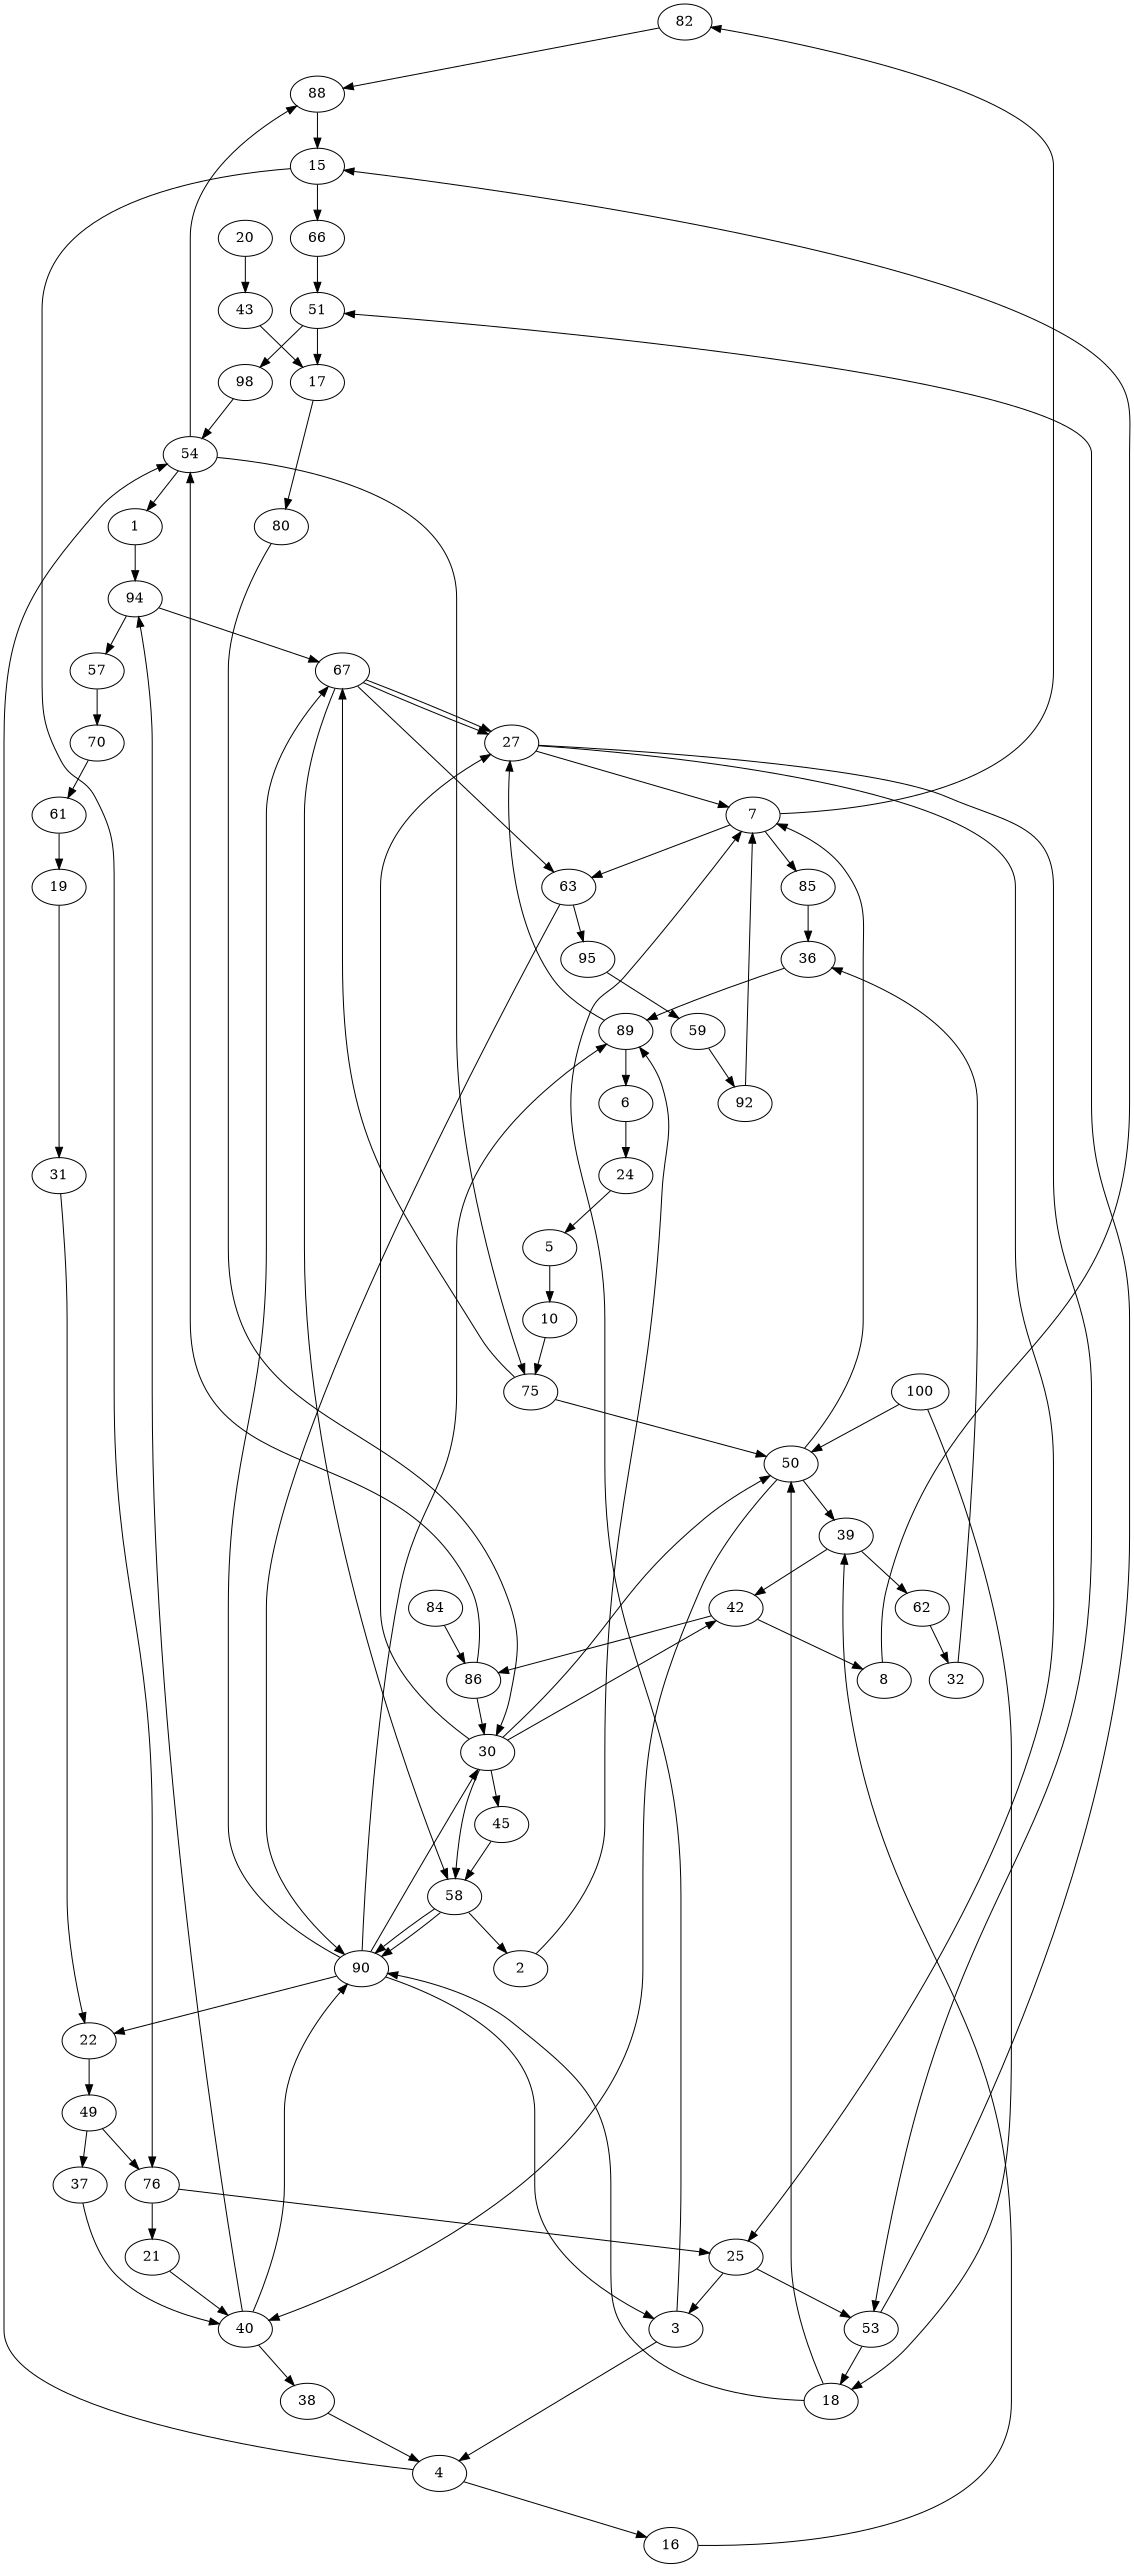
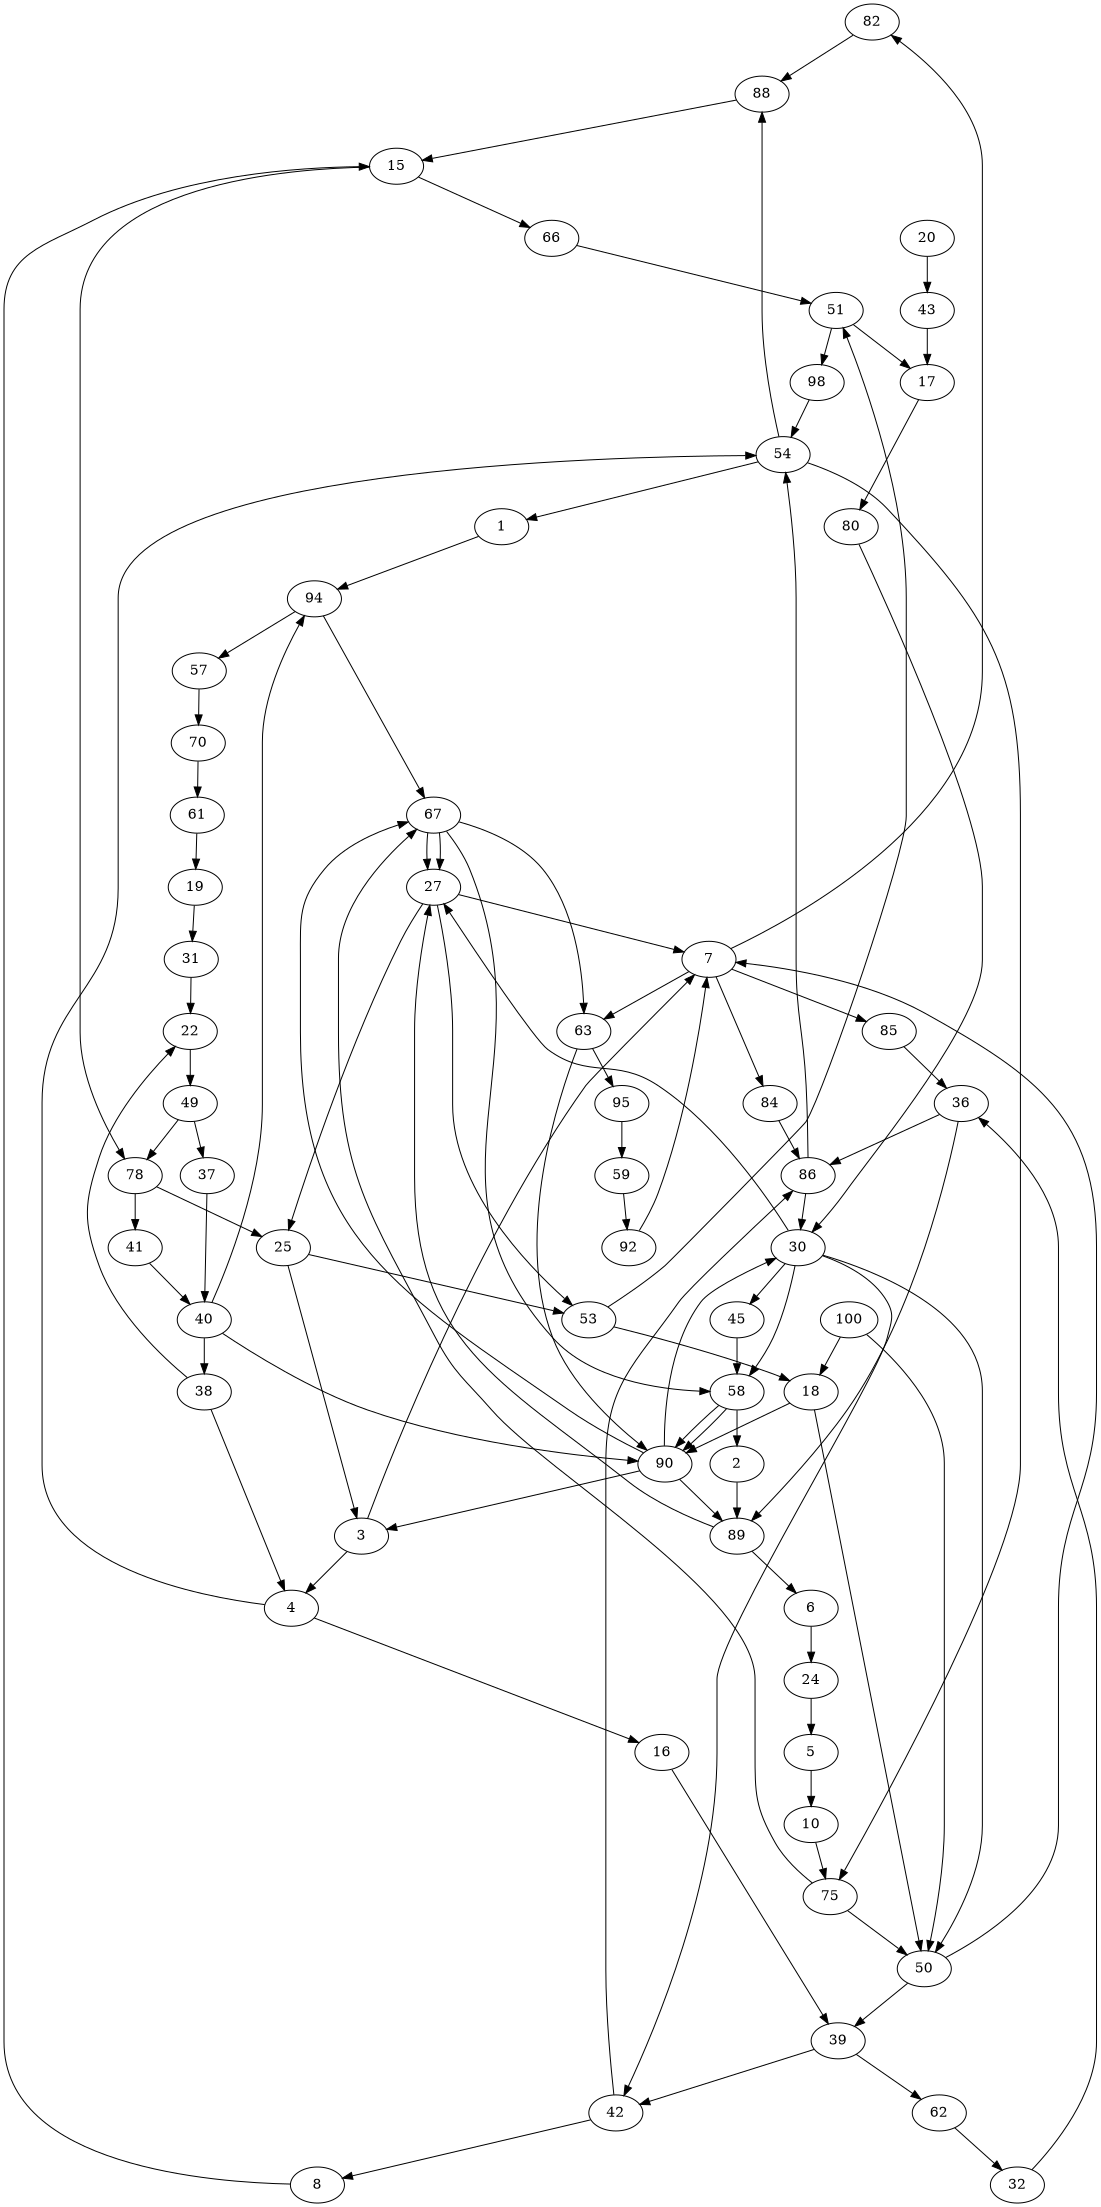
none -> (738, 1027)
none -> (897, 1134)
(642, 1974) -> none
(230, 2004) -> (88, 1221)
(152, 2185) -> (135, 1176)
(152, 2257) -> (135, 1248)
